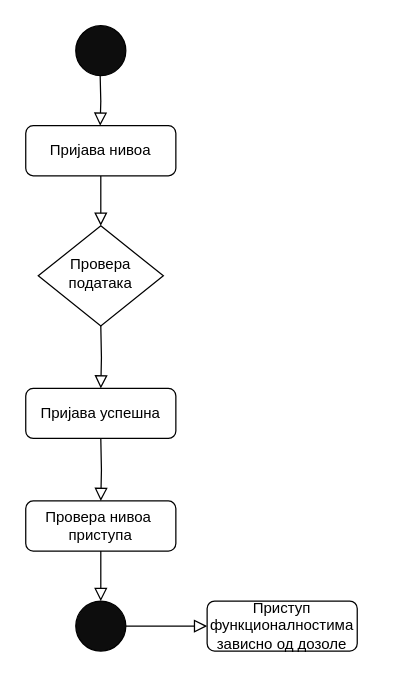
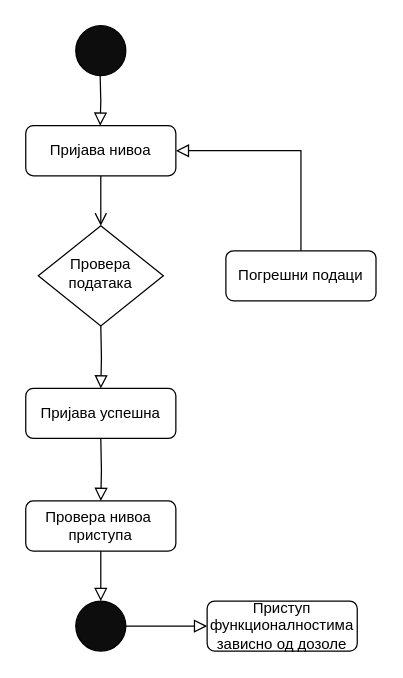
none -> (295, 151)
(101, 211) -> (101, 216)
none -> (301, 276)
